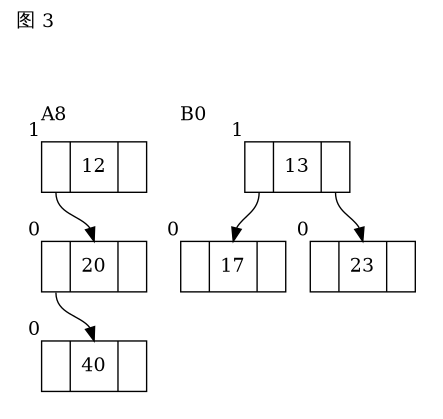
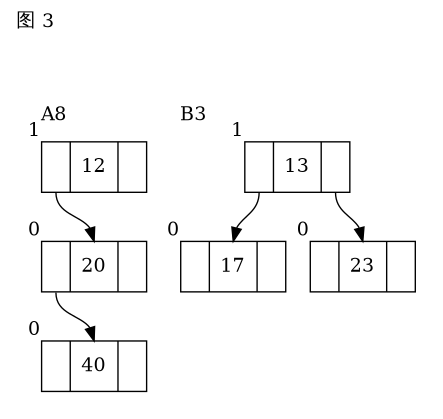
(194, 115) -> (194, 115)
